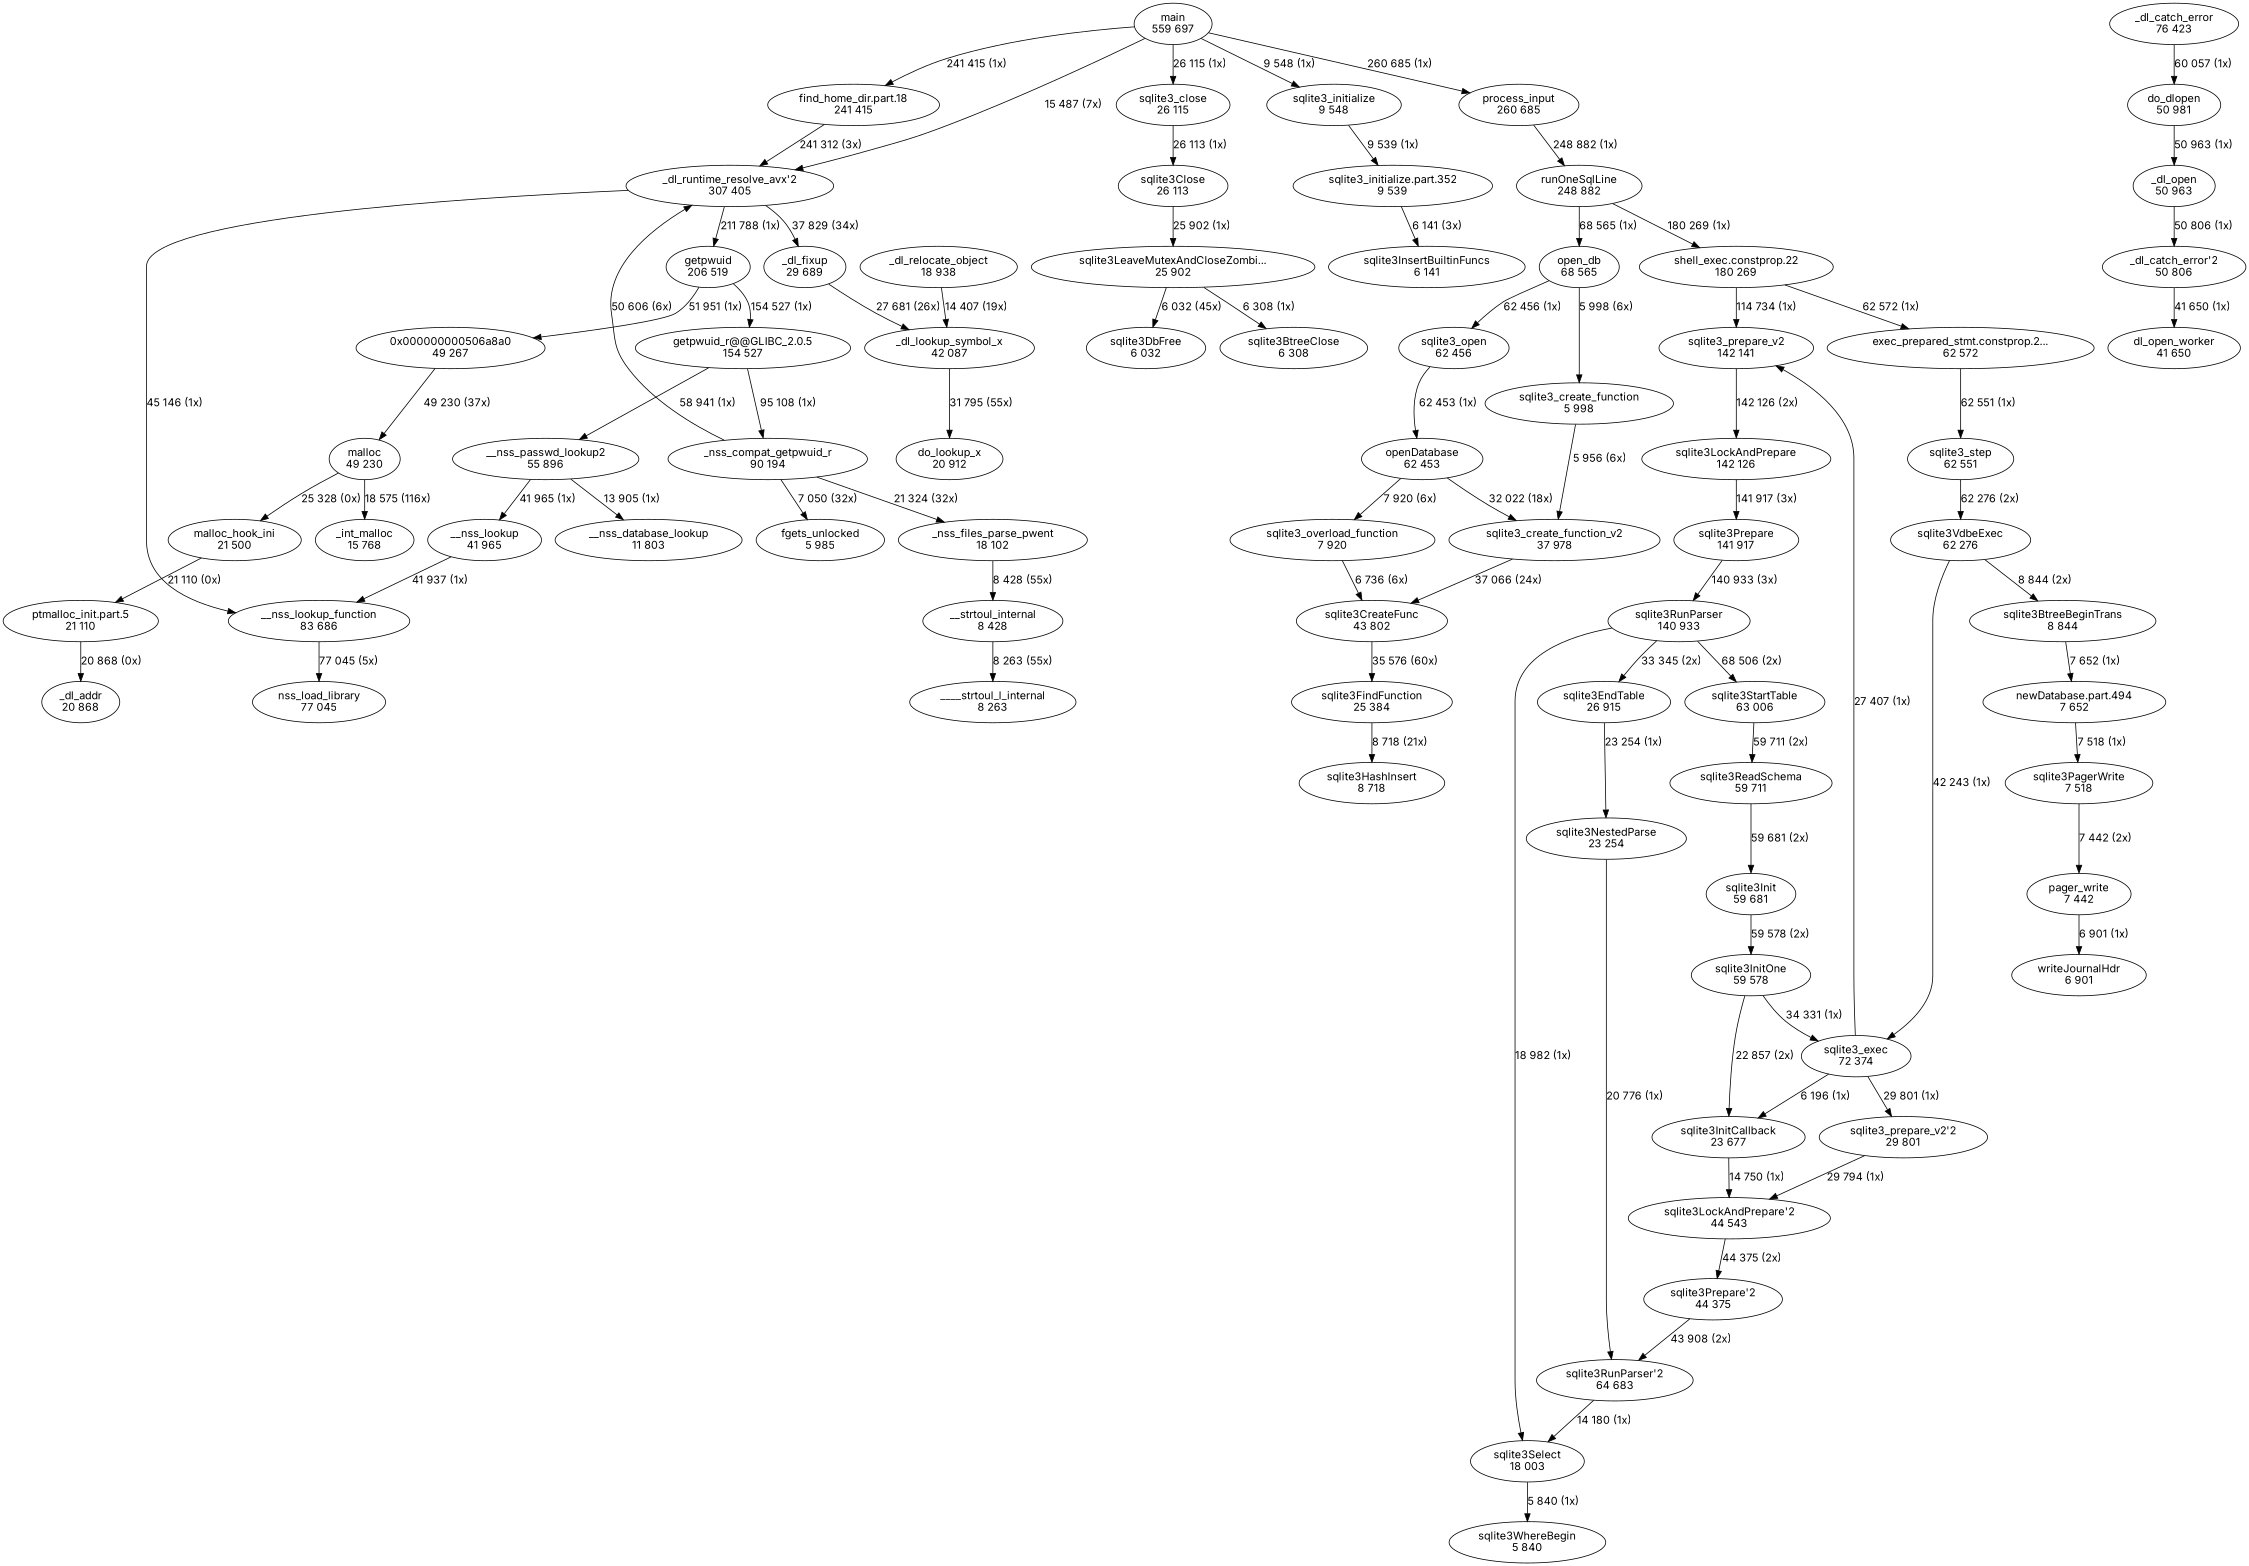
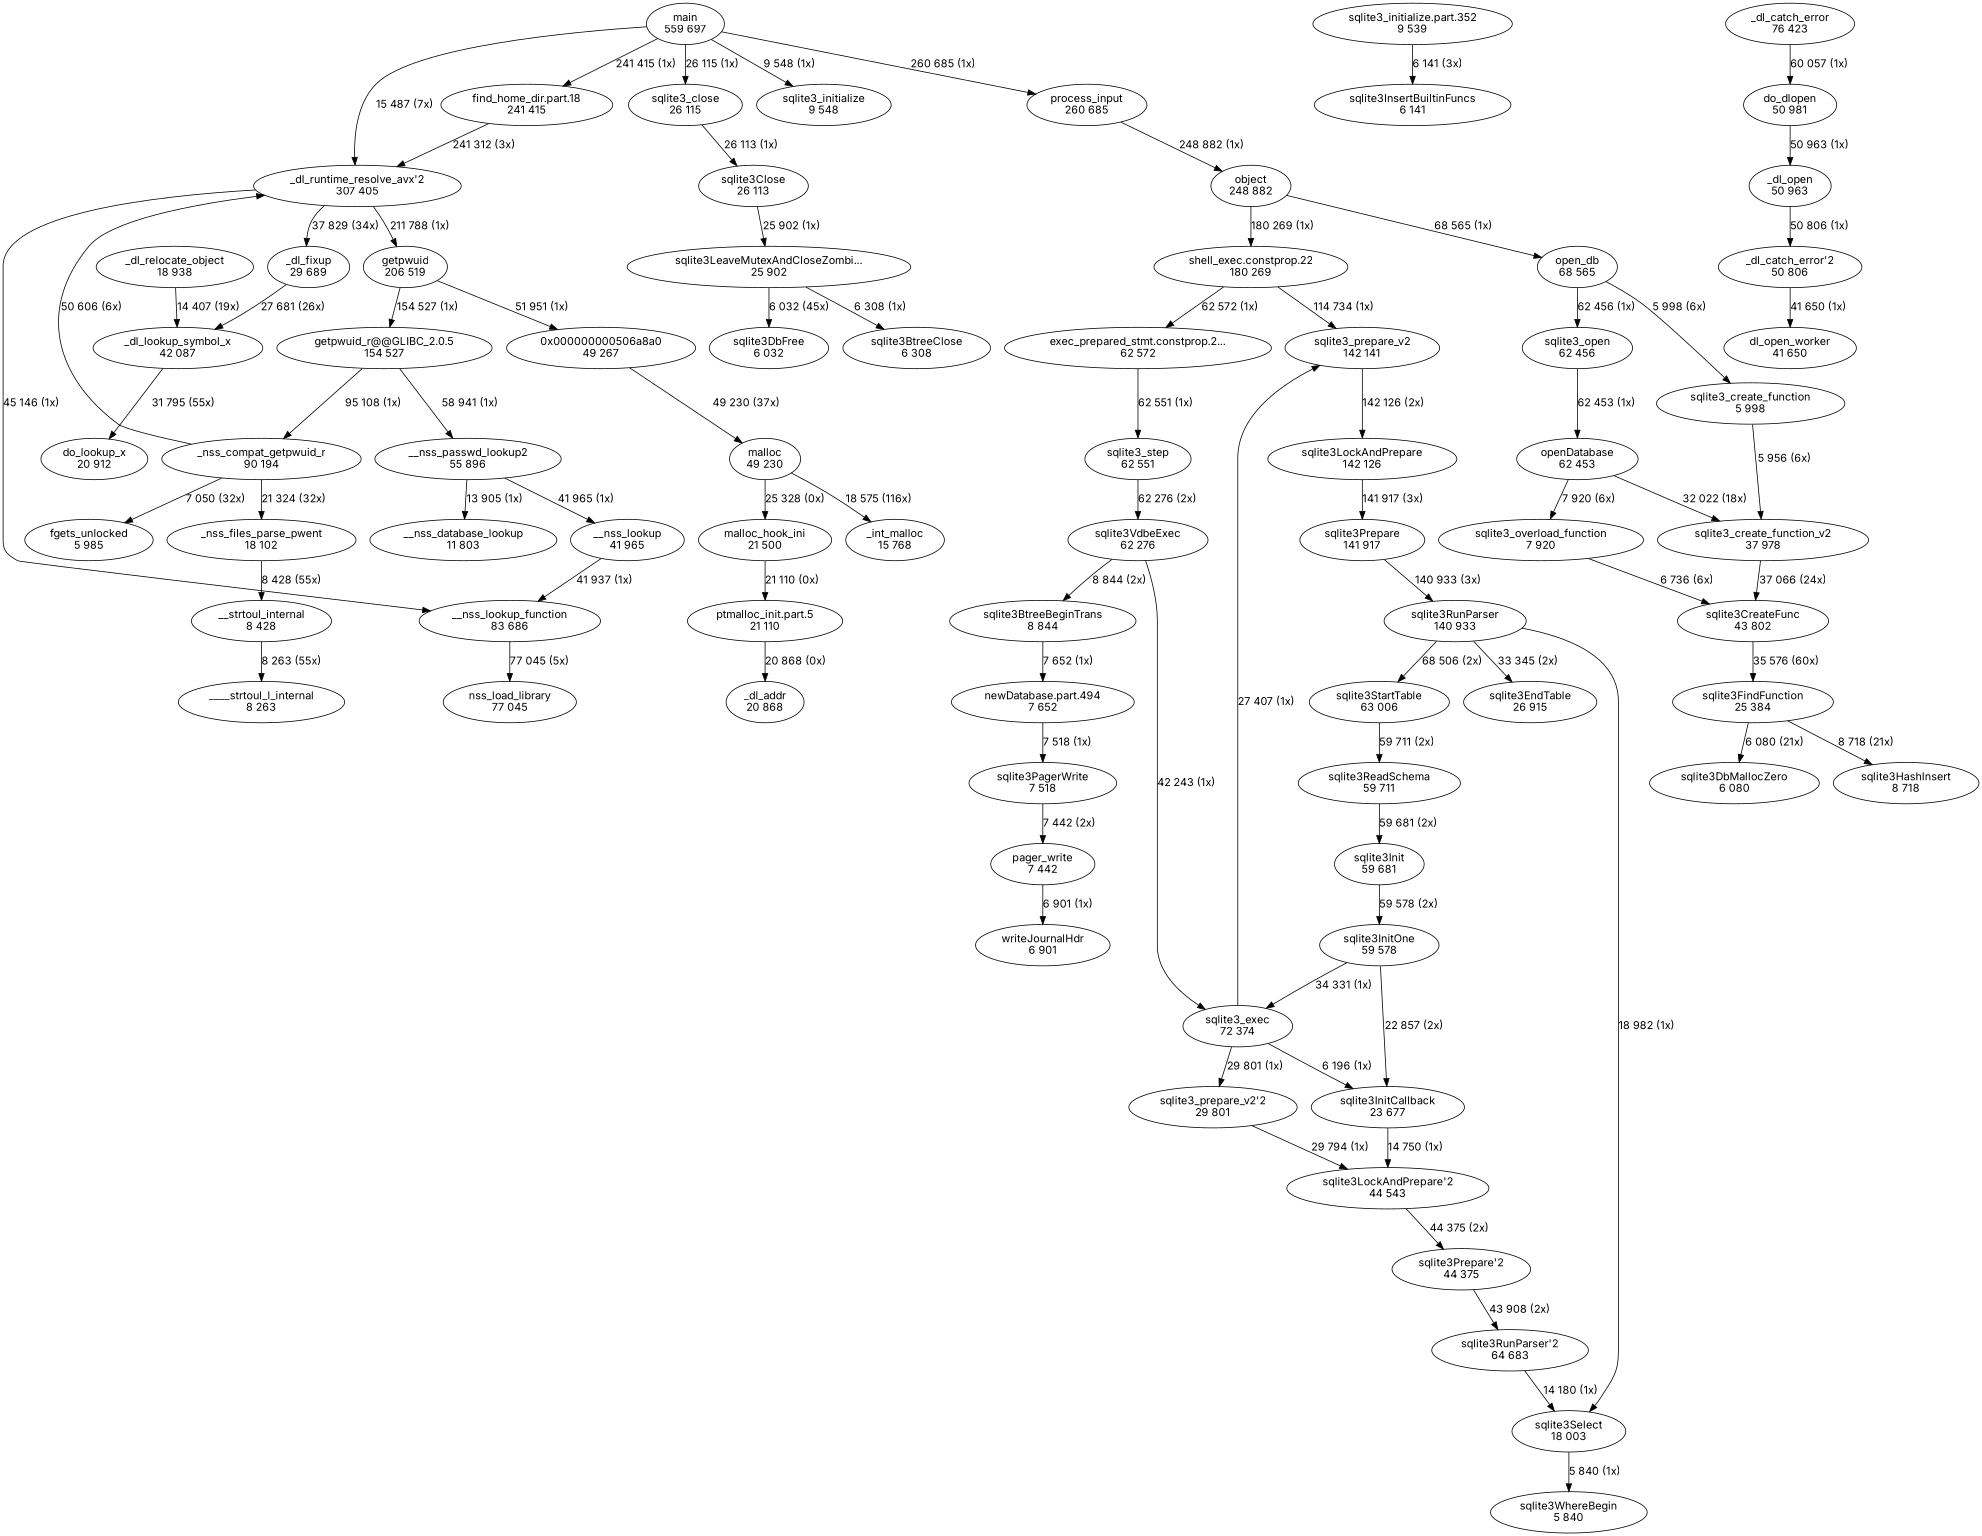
(1361, 142) -> none
(1579, 186) -> (1251, 186)
none -> (1734, 783)
(1606, 839) -> none
